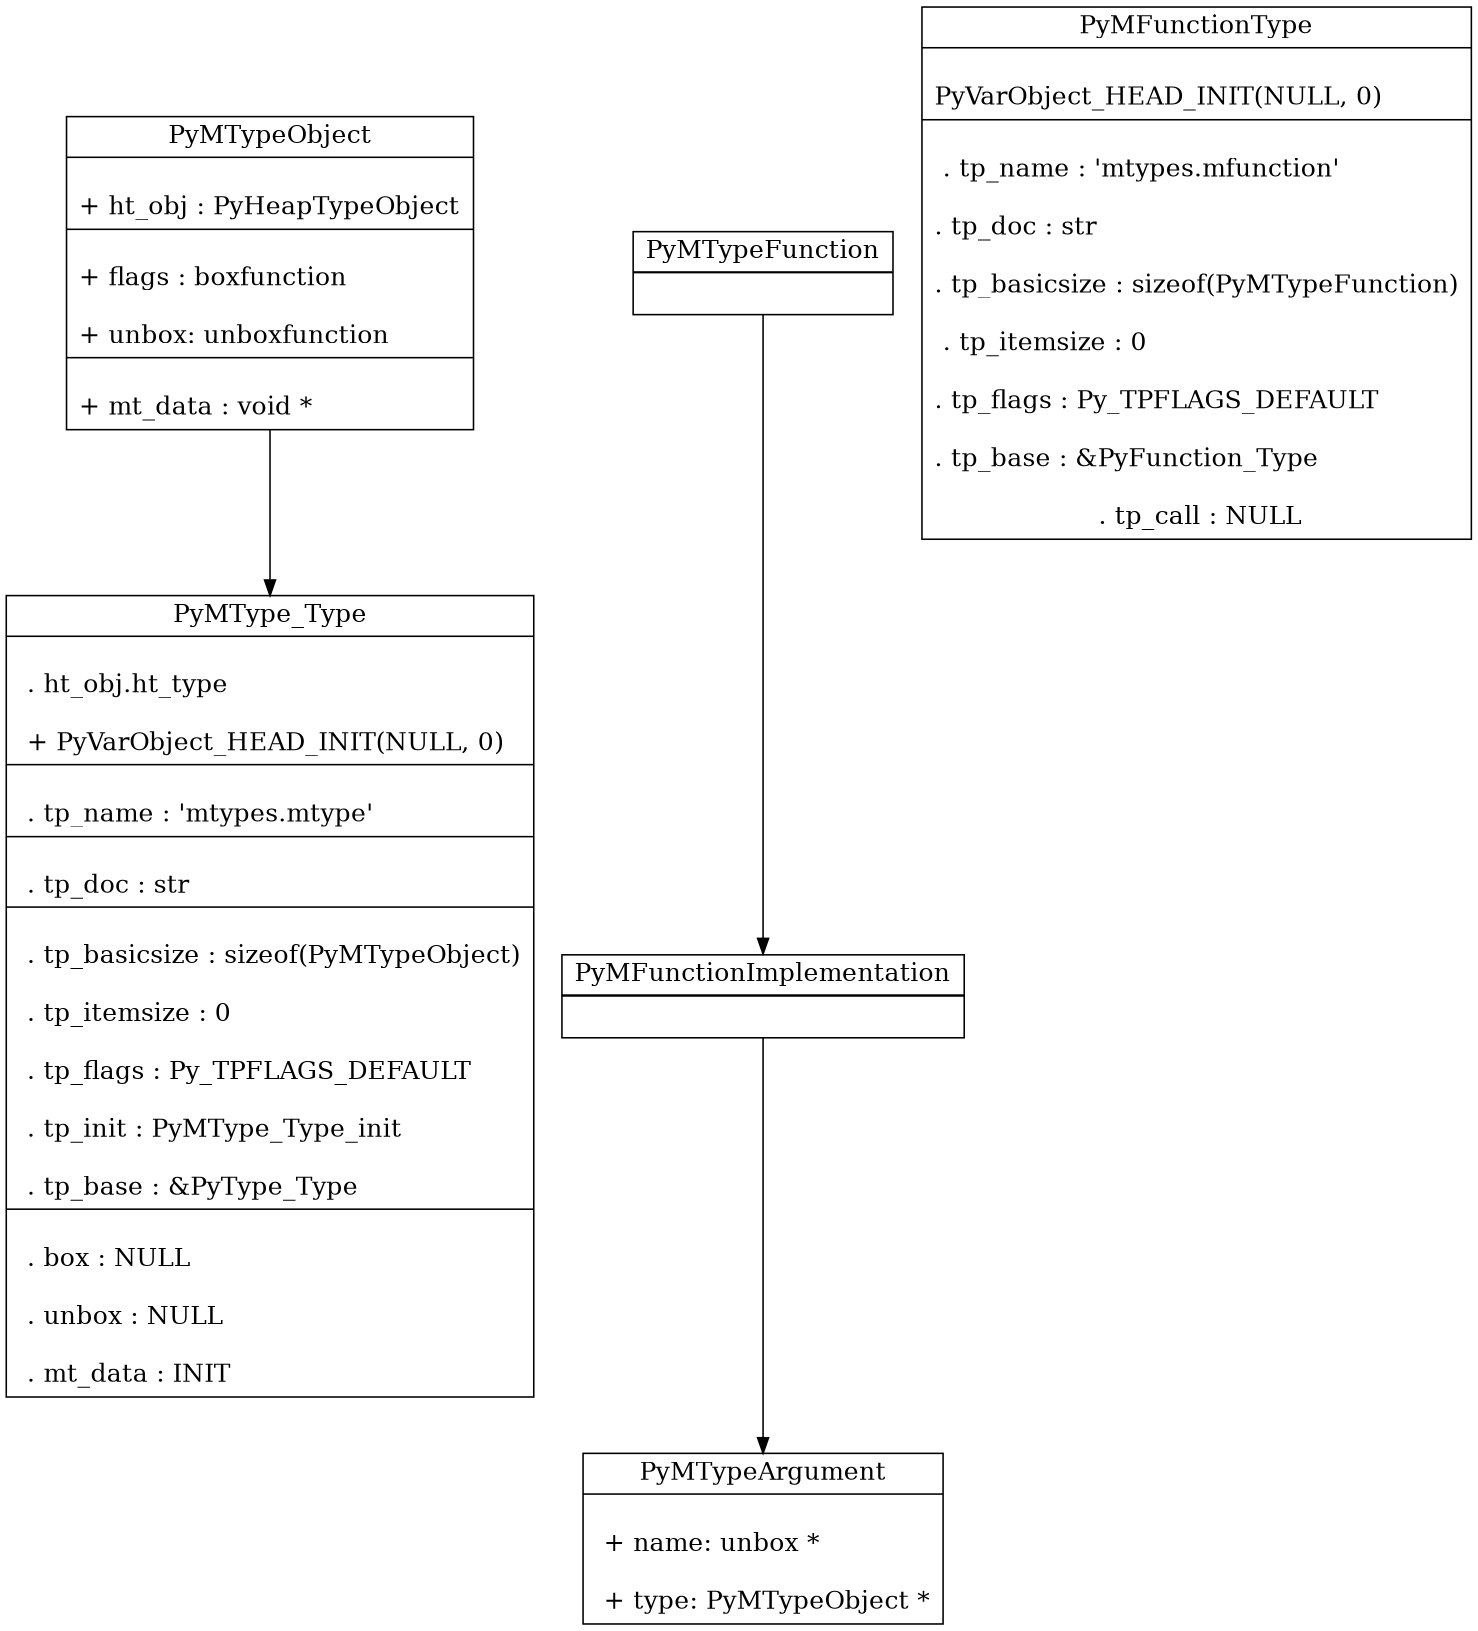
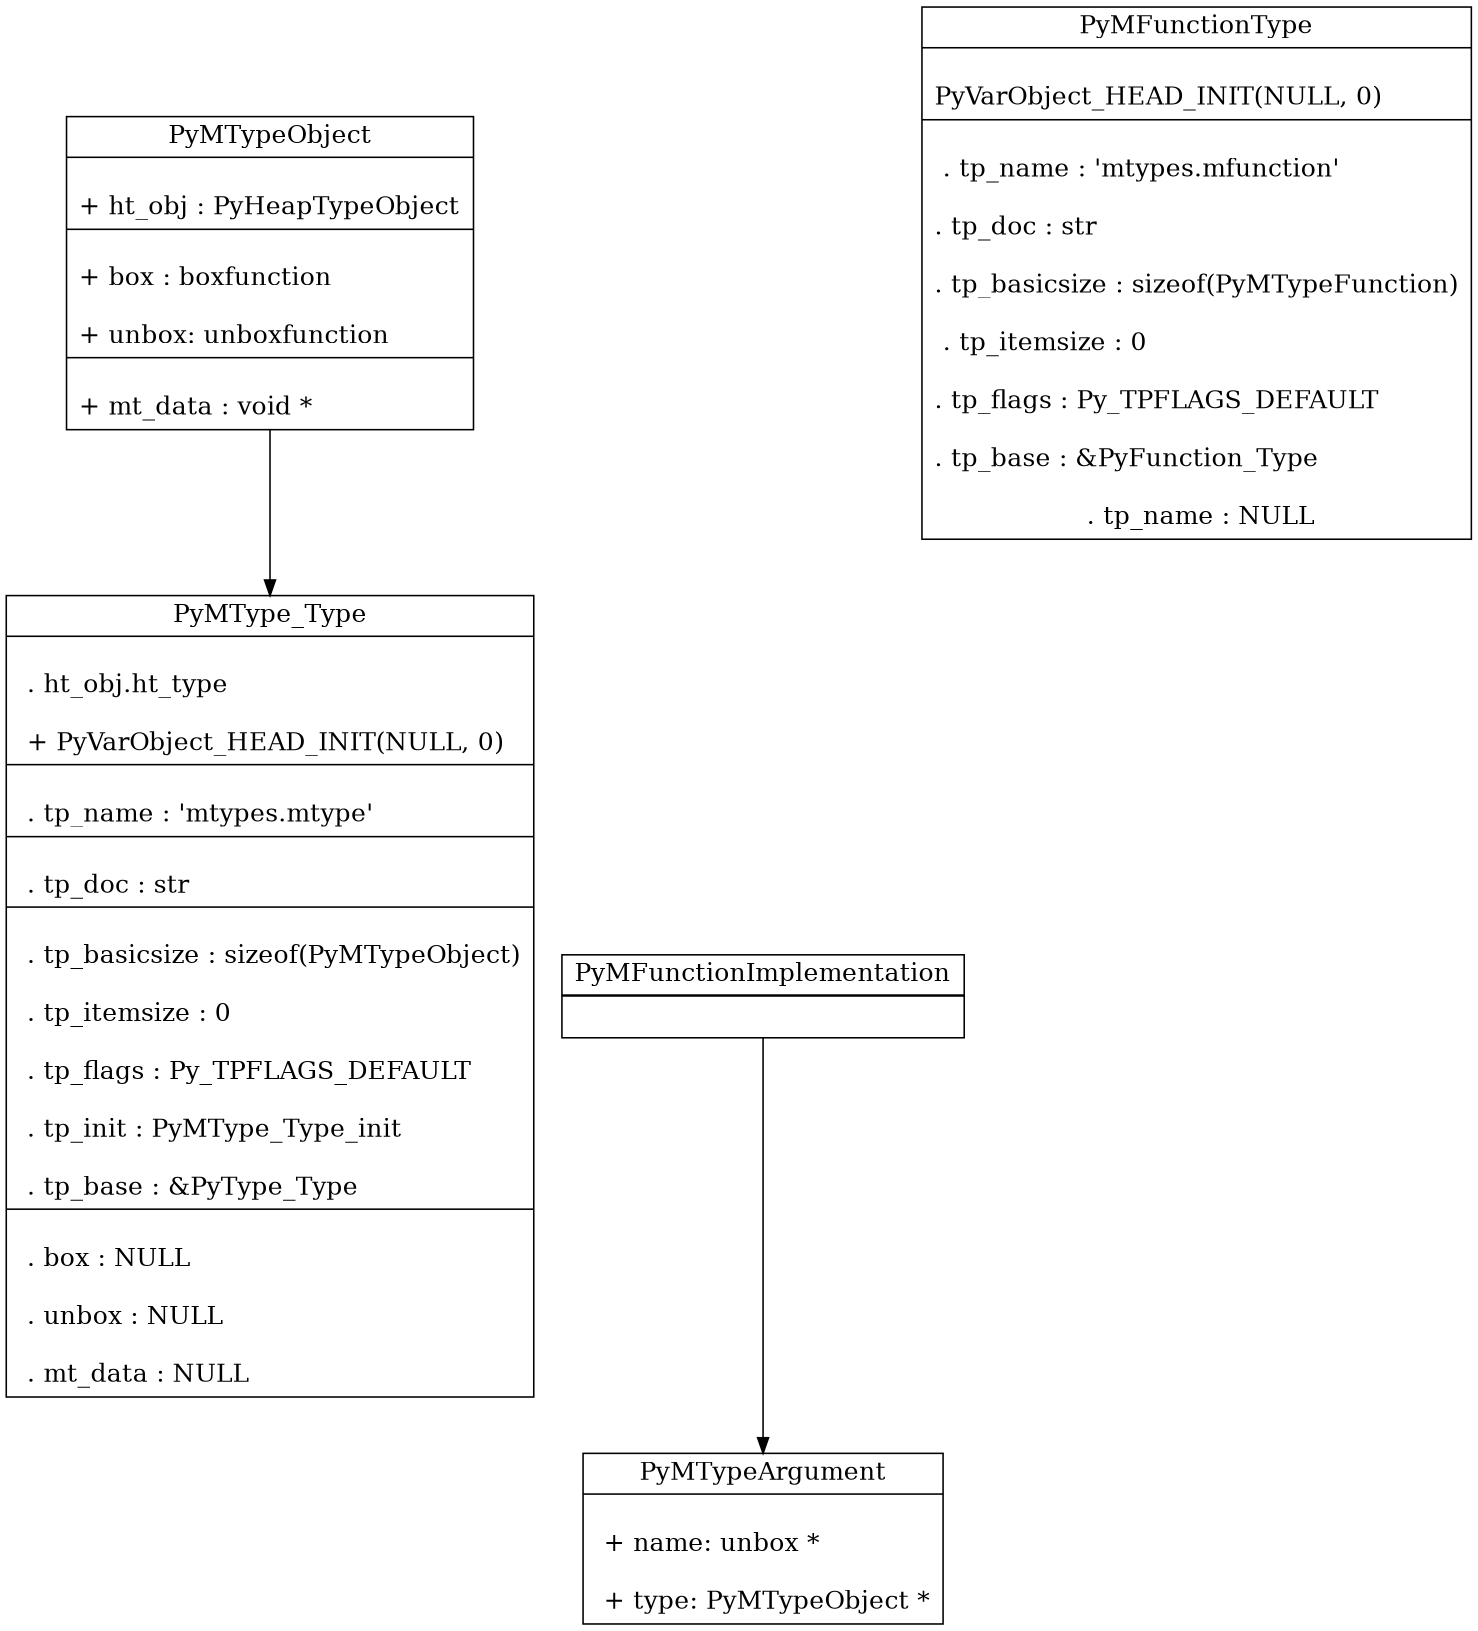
(763, 273) -> none
(214, 278) -> (206, 278)
(1197, 517) -> (1197, 517)
(125, 1374) -> (135, 1374)
